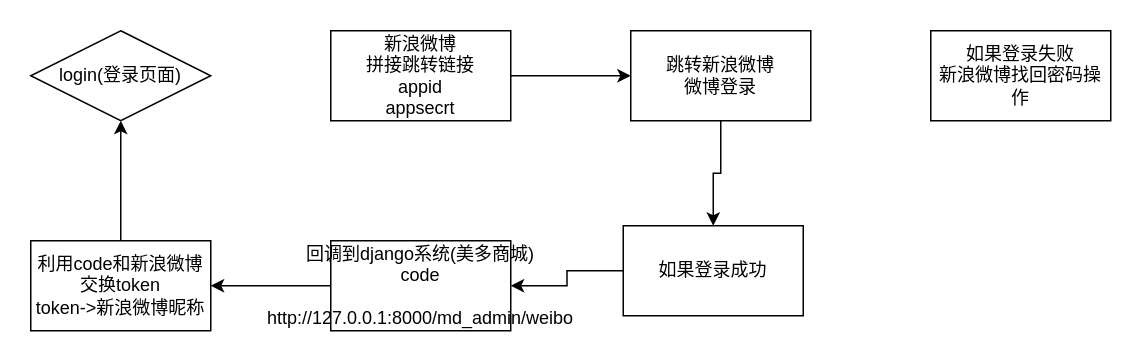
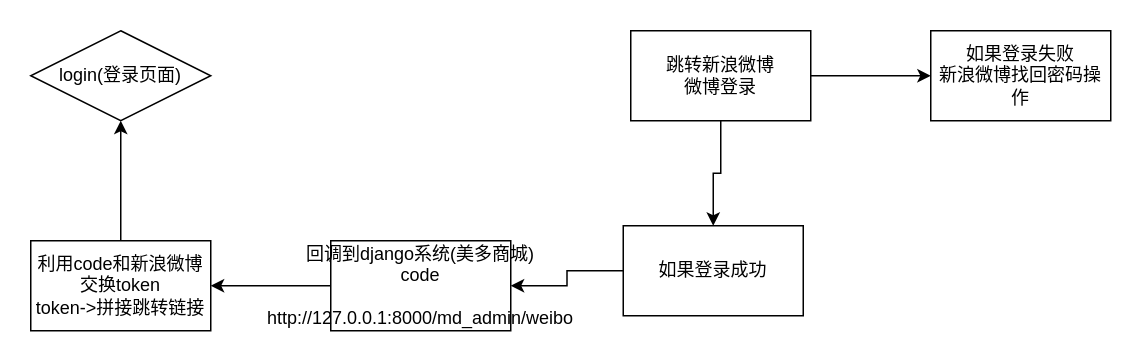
(421, 76) -> none
(566, 76) -> none
none -> (866, 76)
(121, 286) -> (121, 286)
